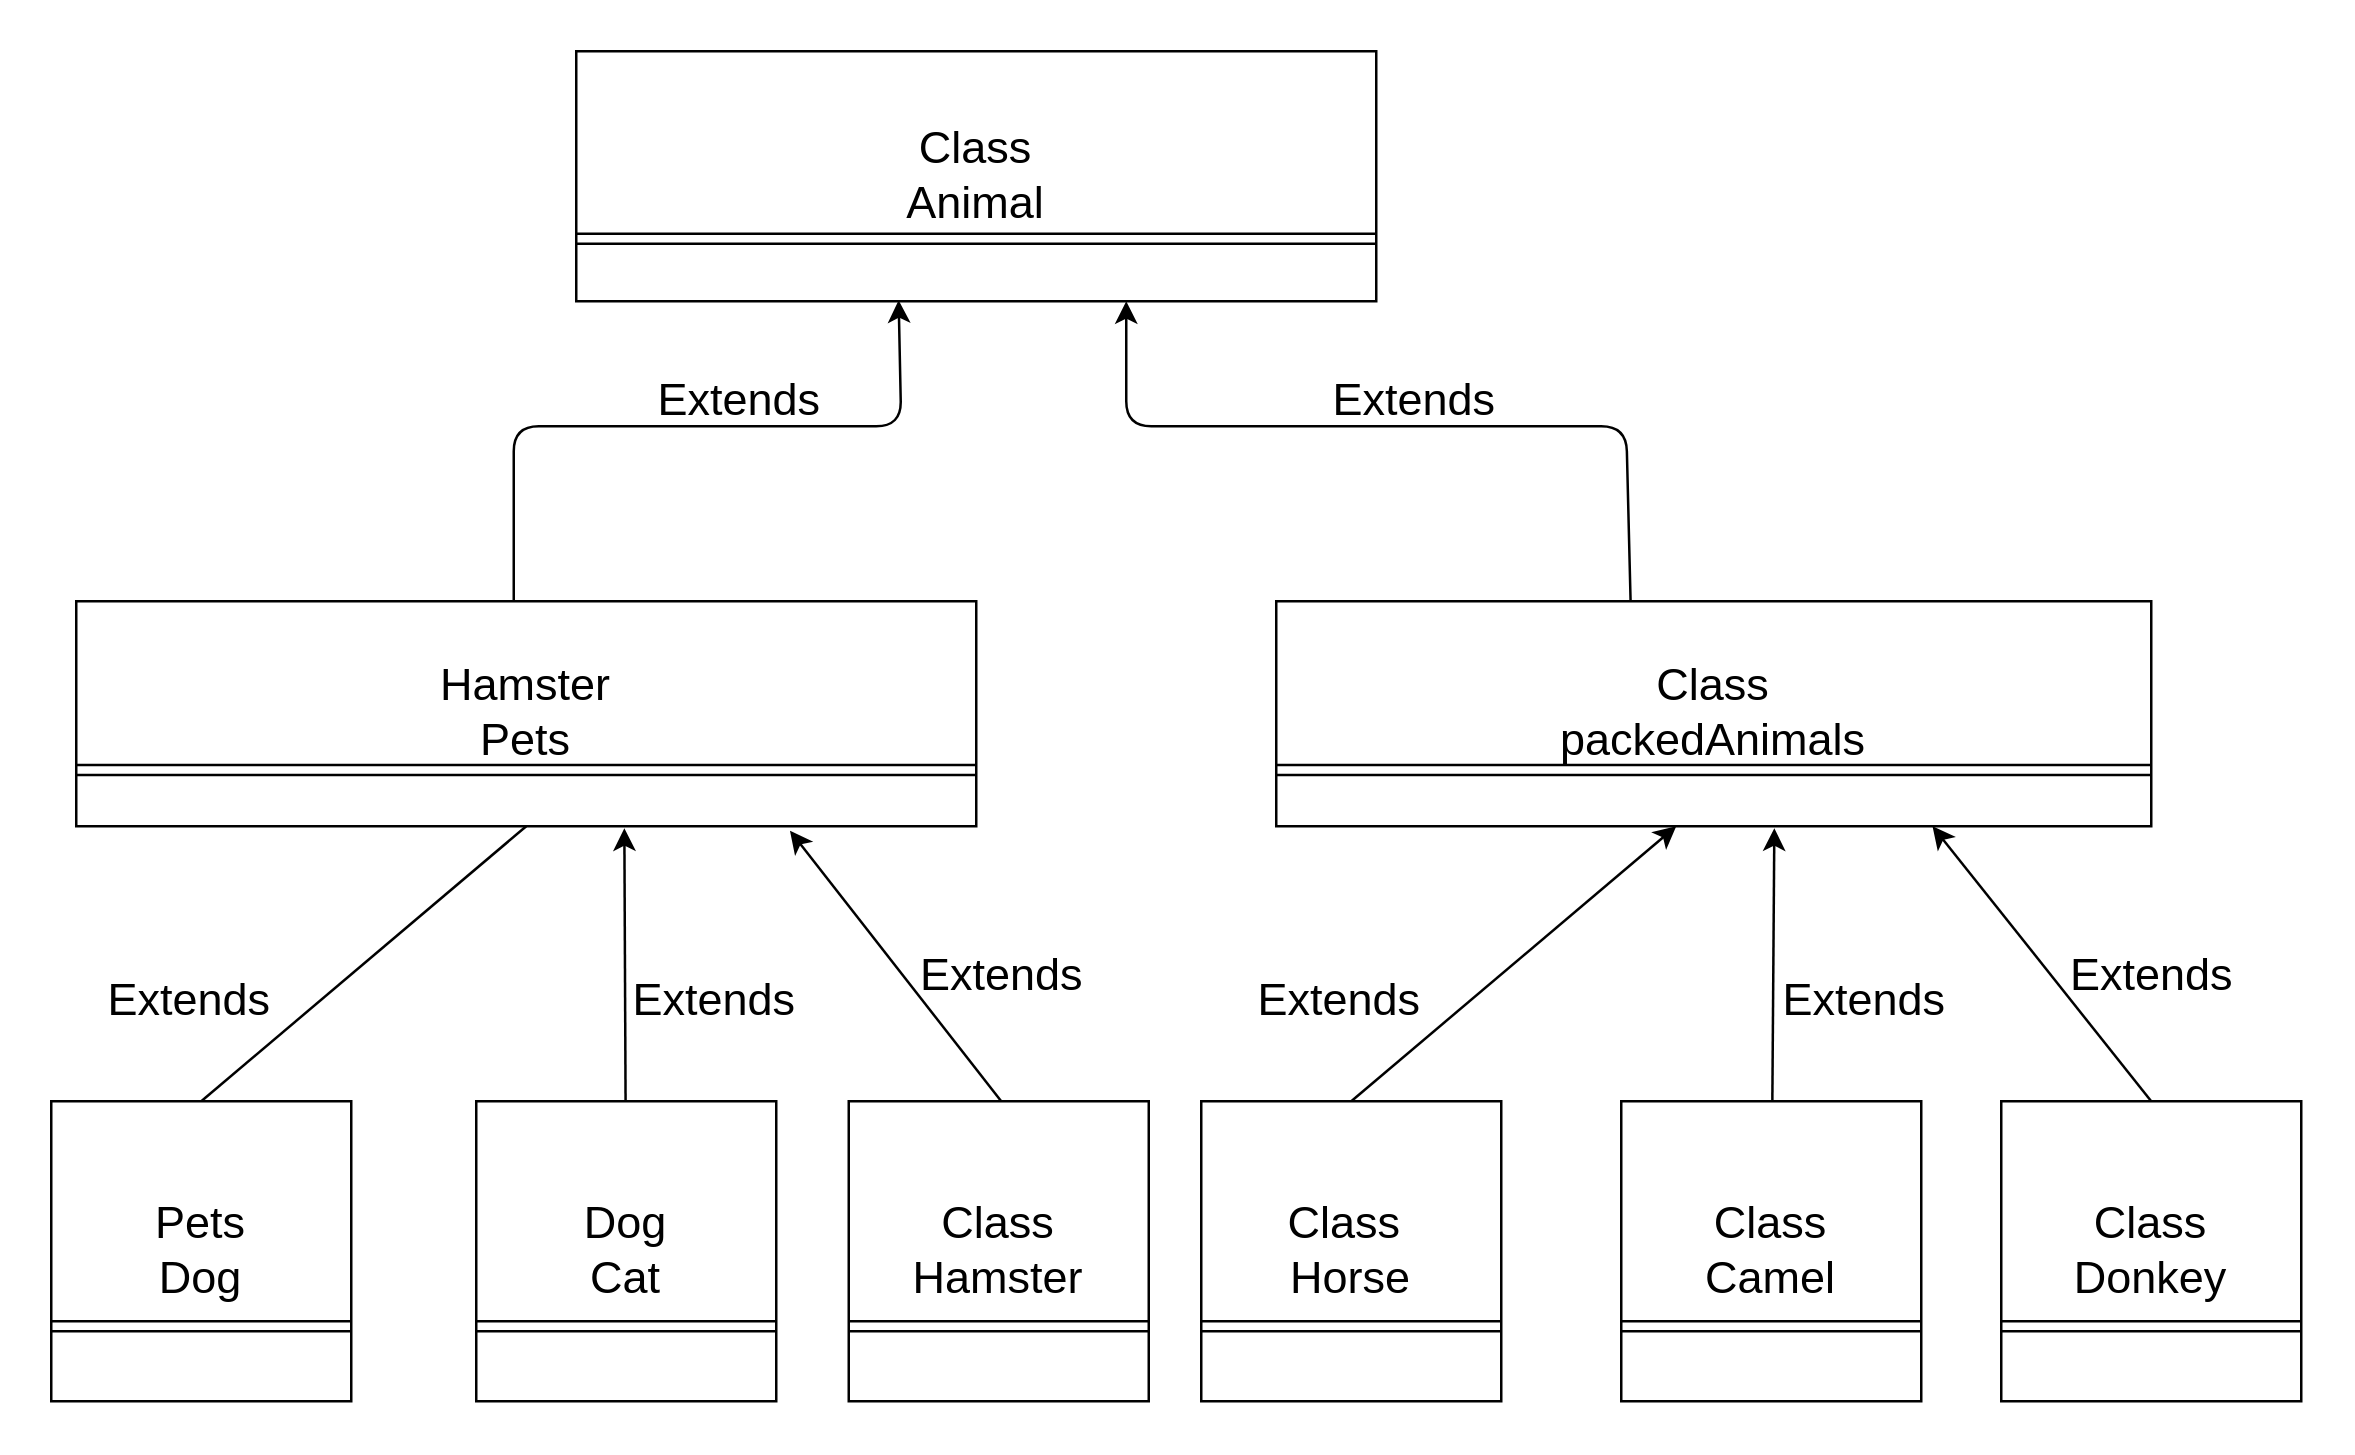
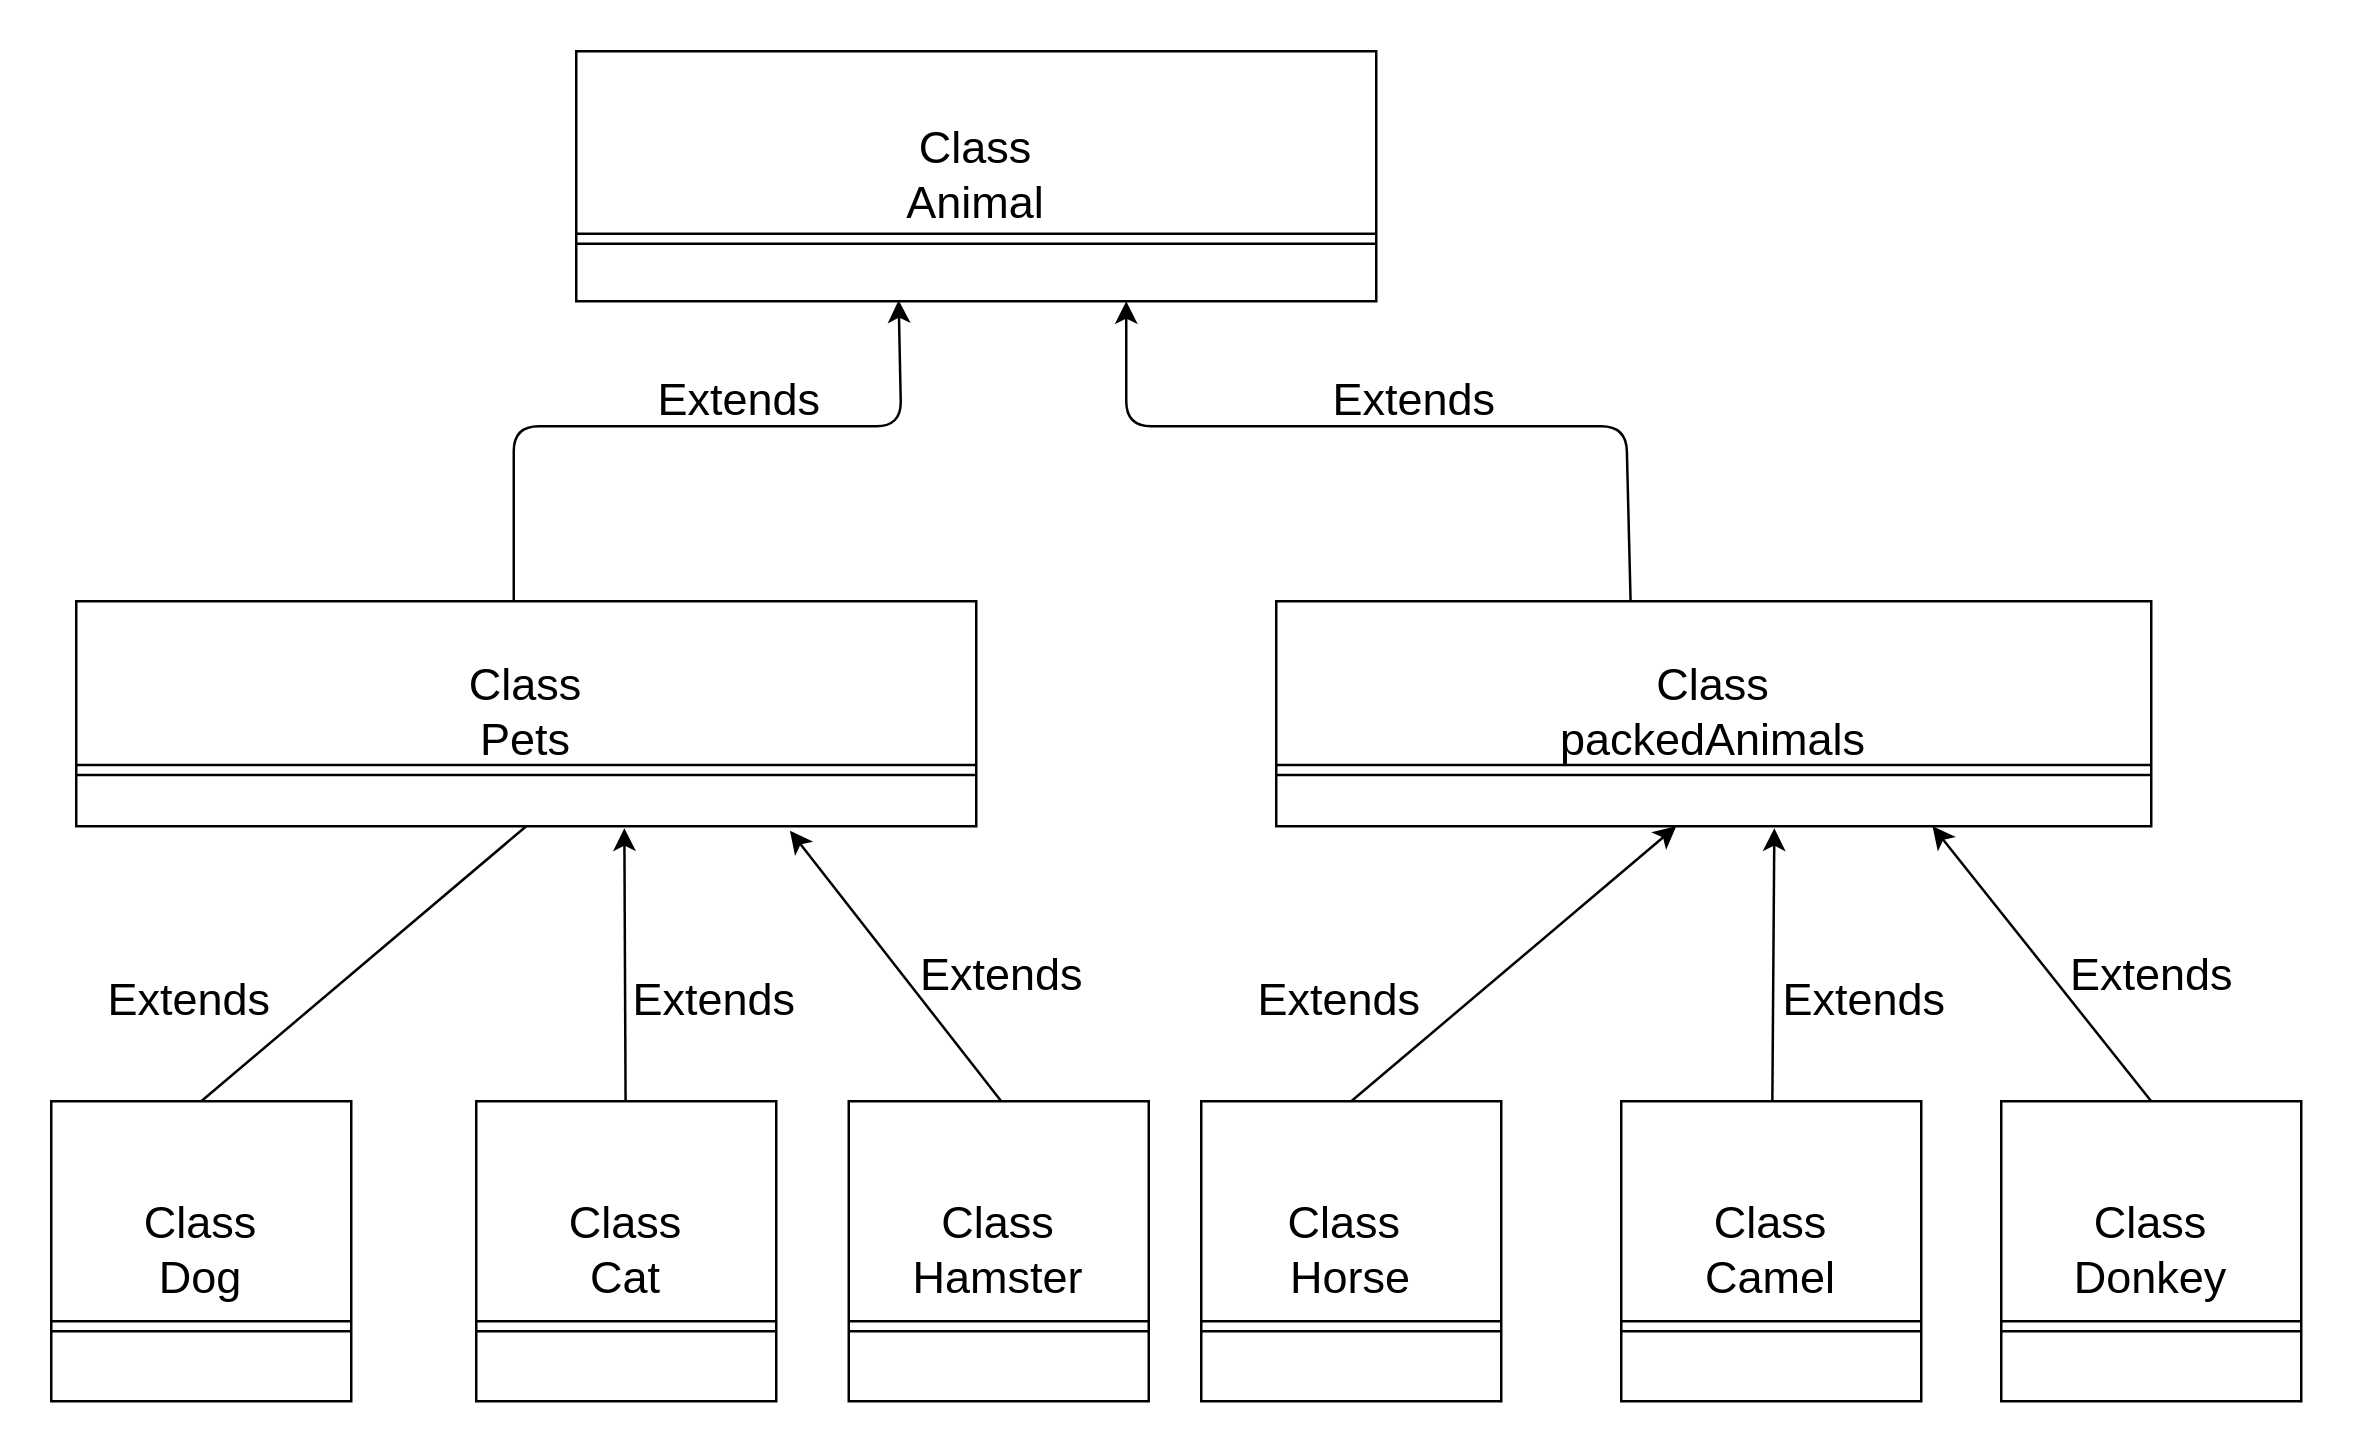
(526, 714) -> (526, 714)
(201, 1251) -> (201, 1251)
(626, 1251) -> (626, 1251)
